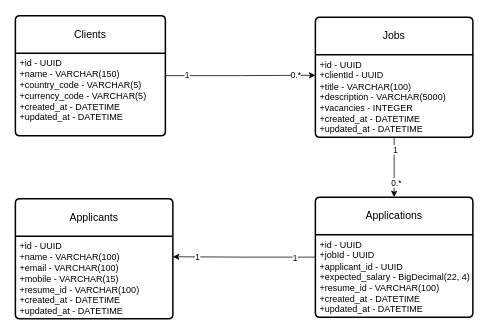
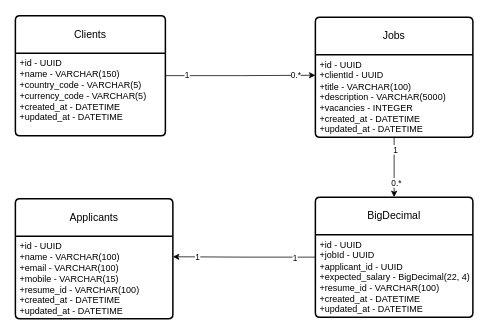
(394, 216) -> (394, 216)
